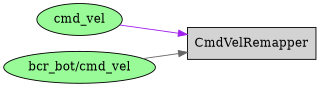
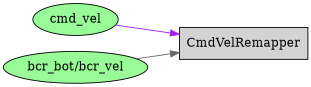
(80, 67) -> (76, 67)
